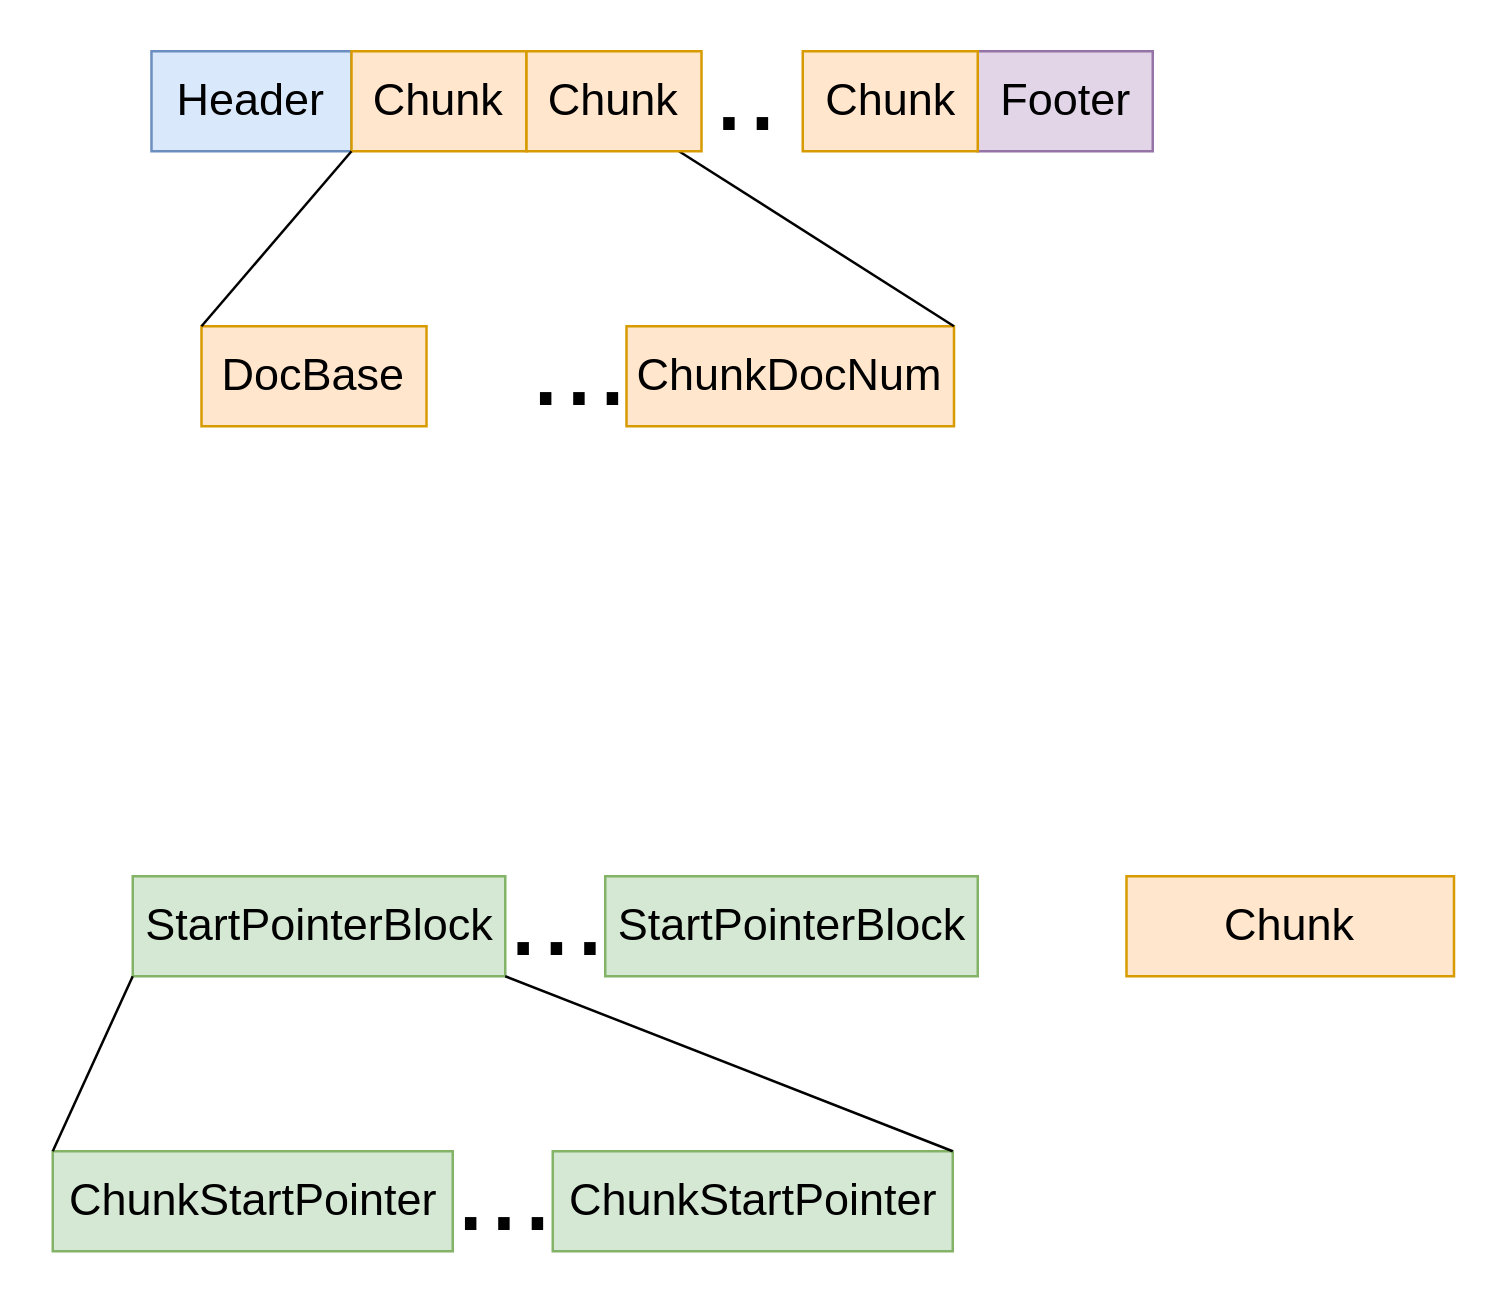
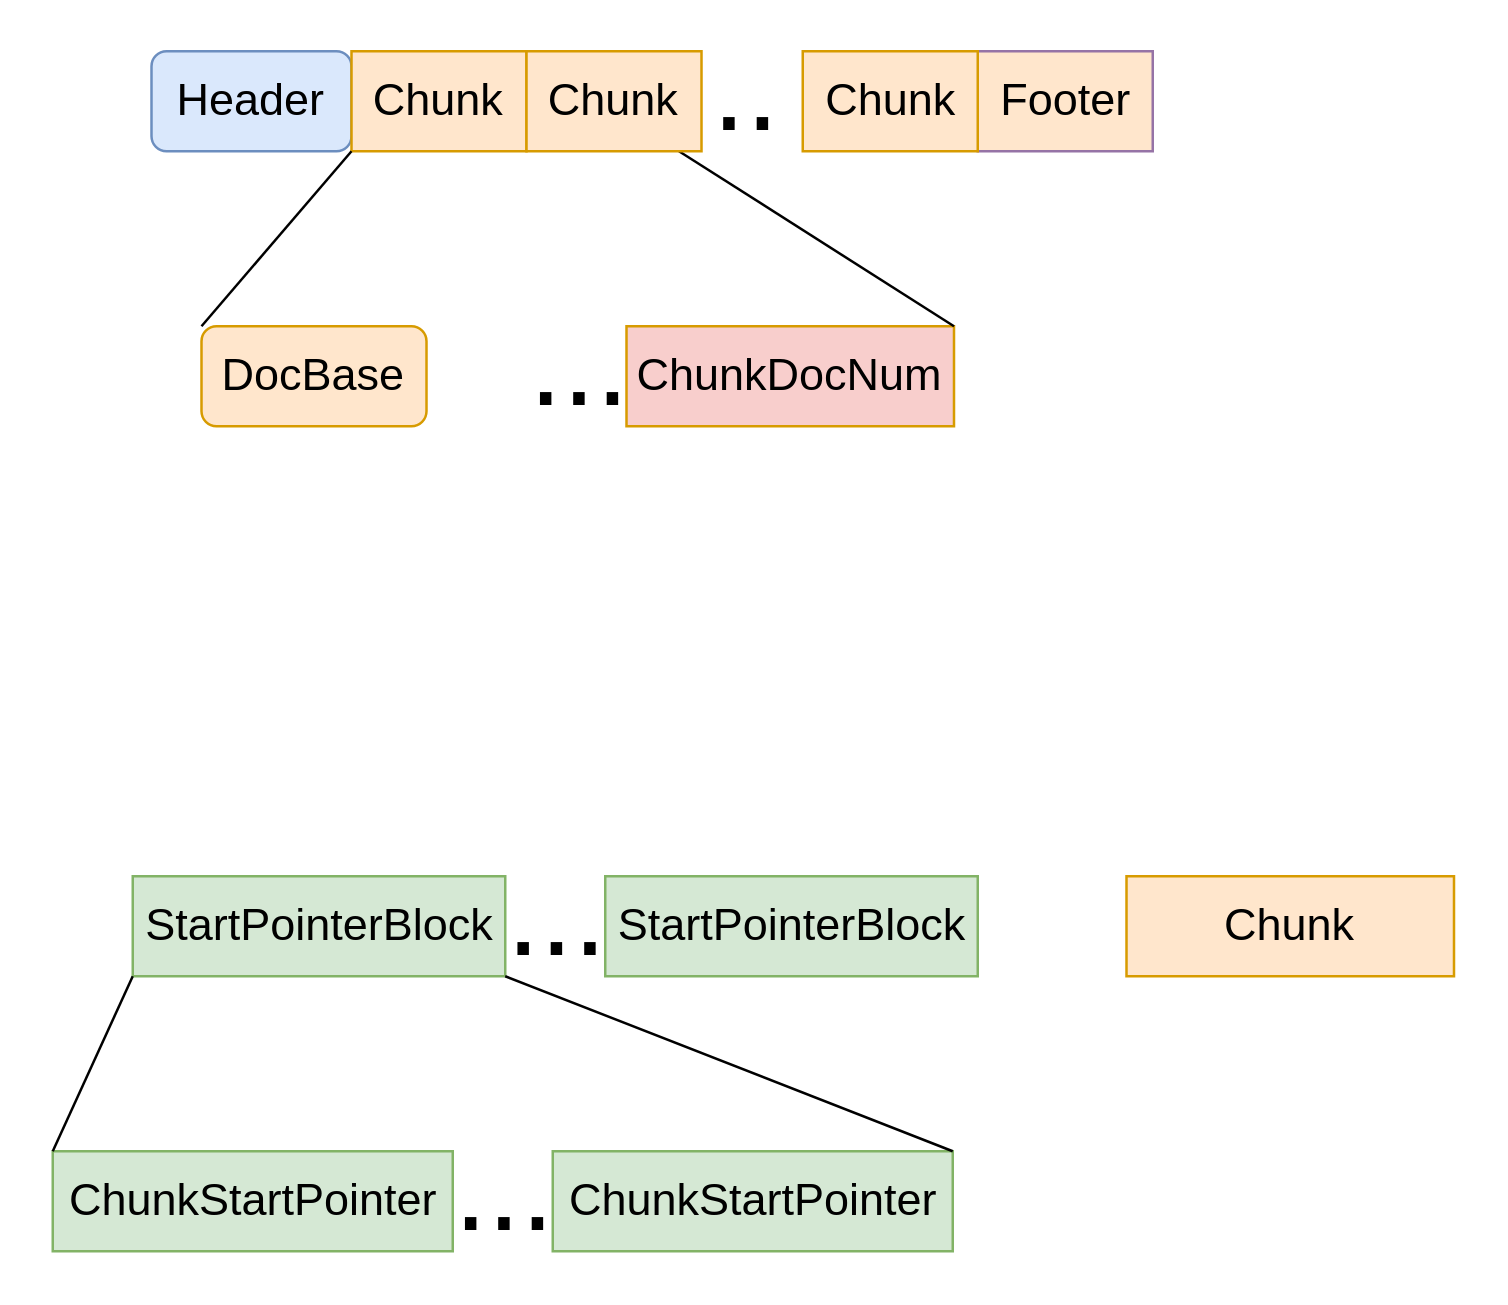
(251, 101) -> (251, 101)
(1065, 101) -> (1065, 101)
(314, 376) -> (314, 376)
(790, 376) -> (790, 376)
